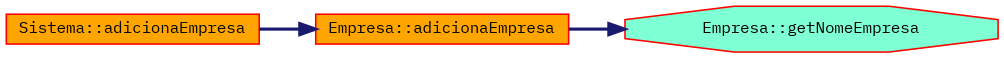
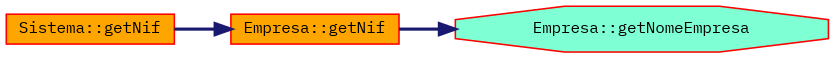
(133, 29) -> (90, 29)
(442, 29) -> (315, 29)
